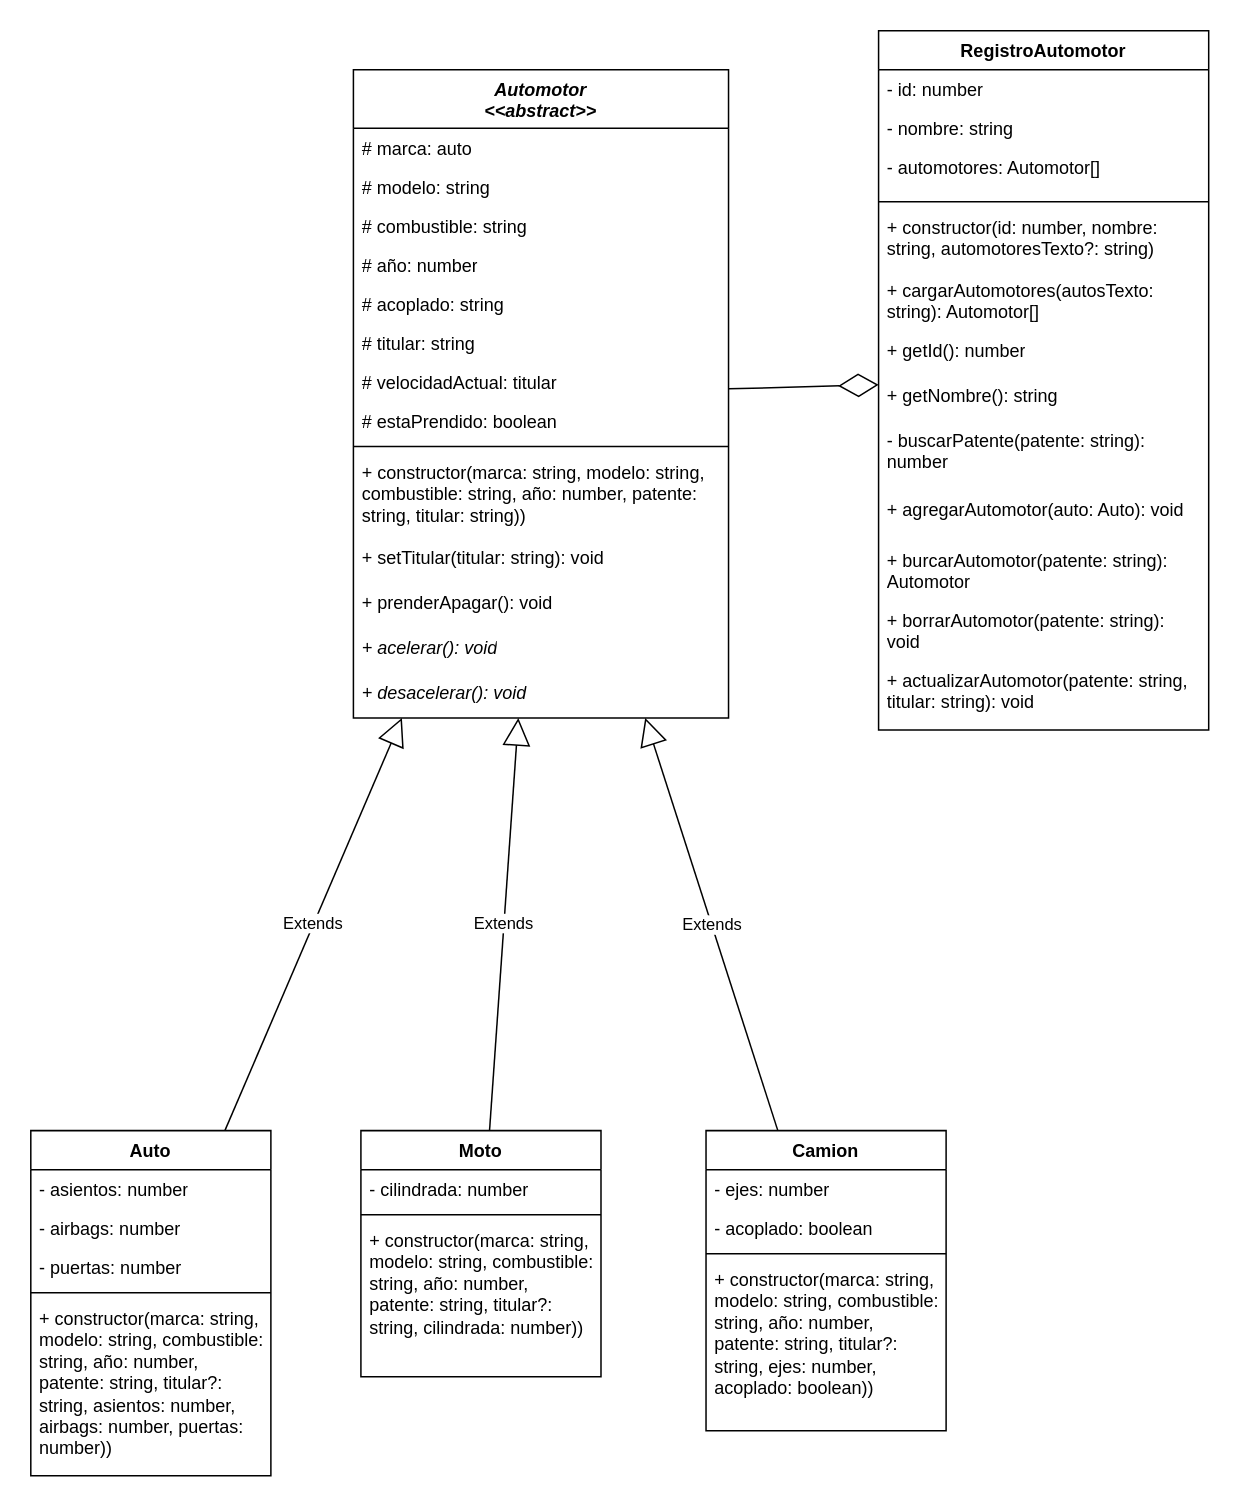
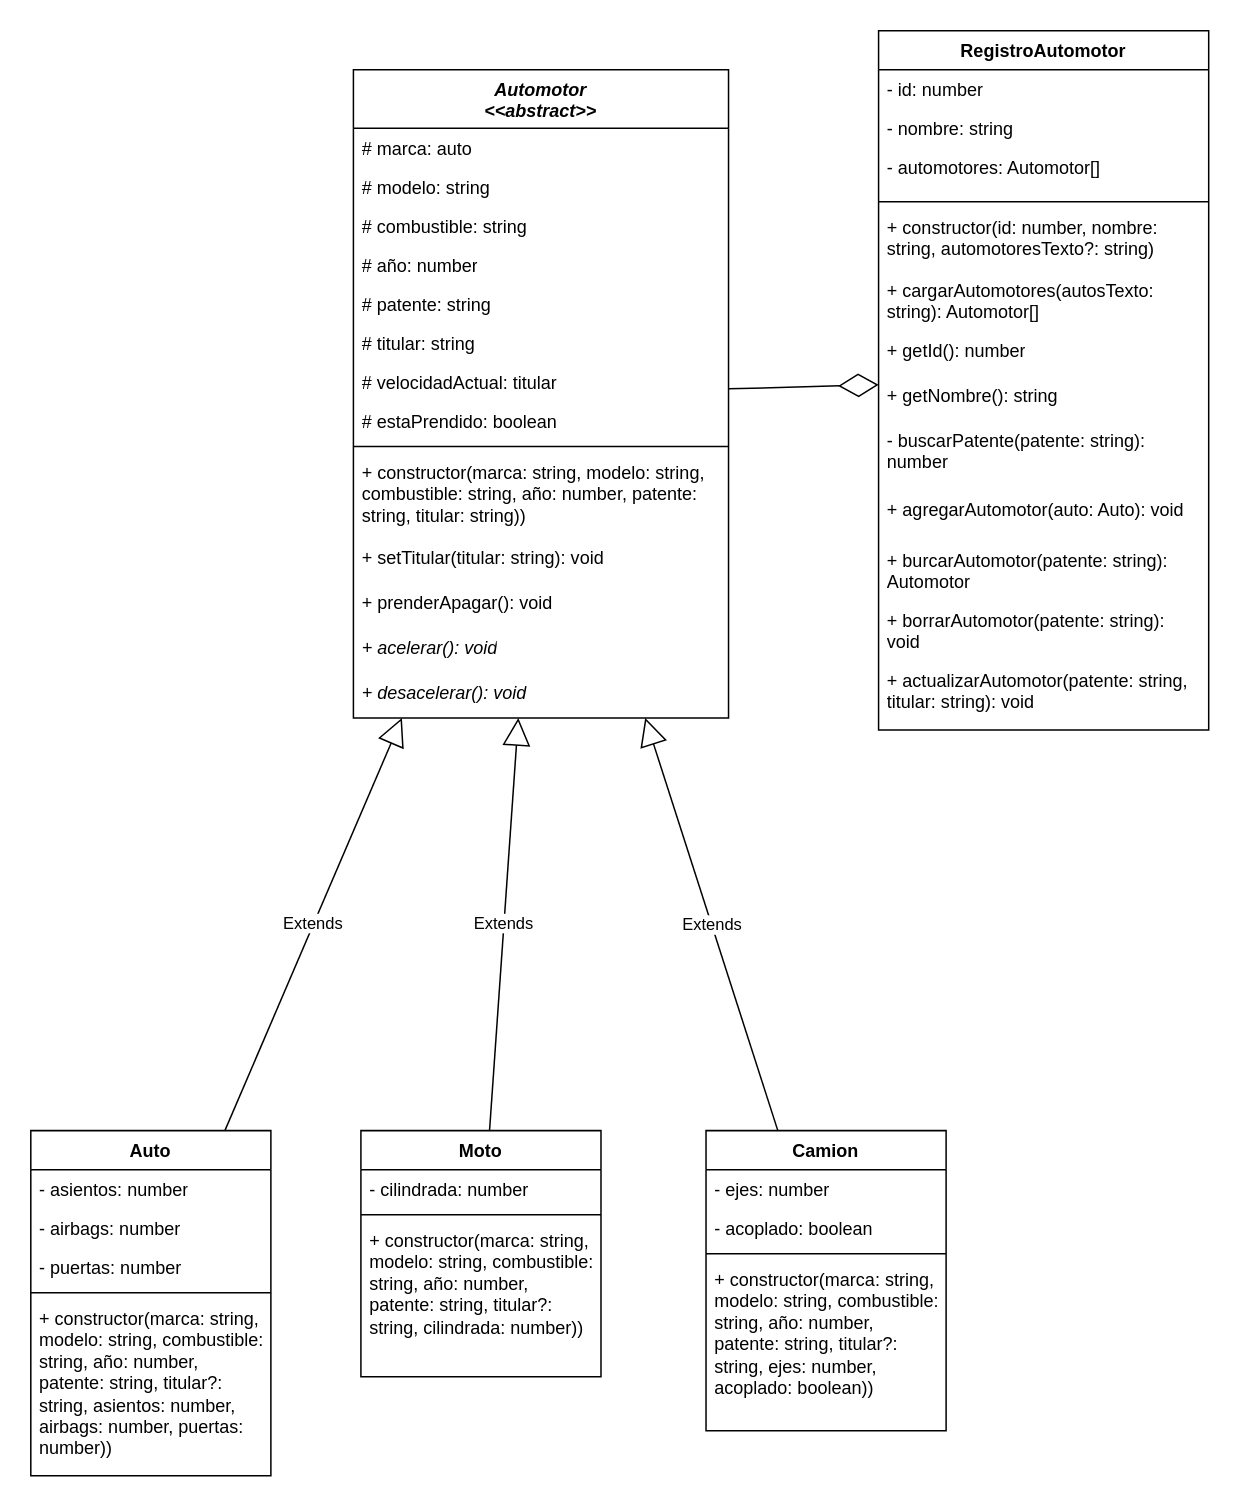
(441, 306) -> (439, 306)
